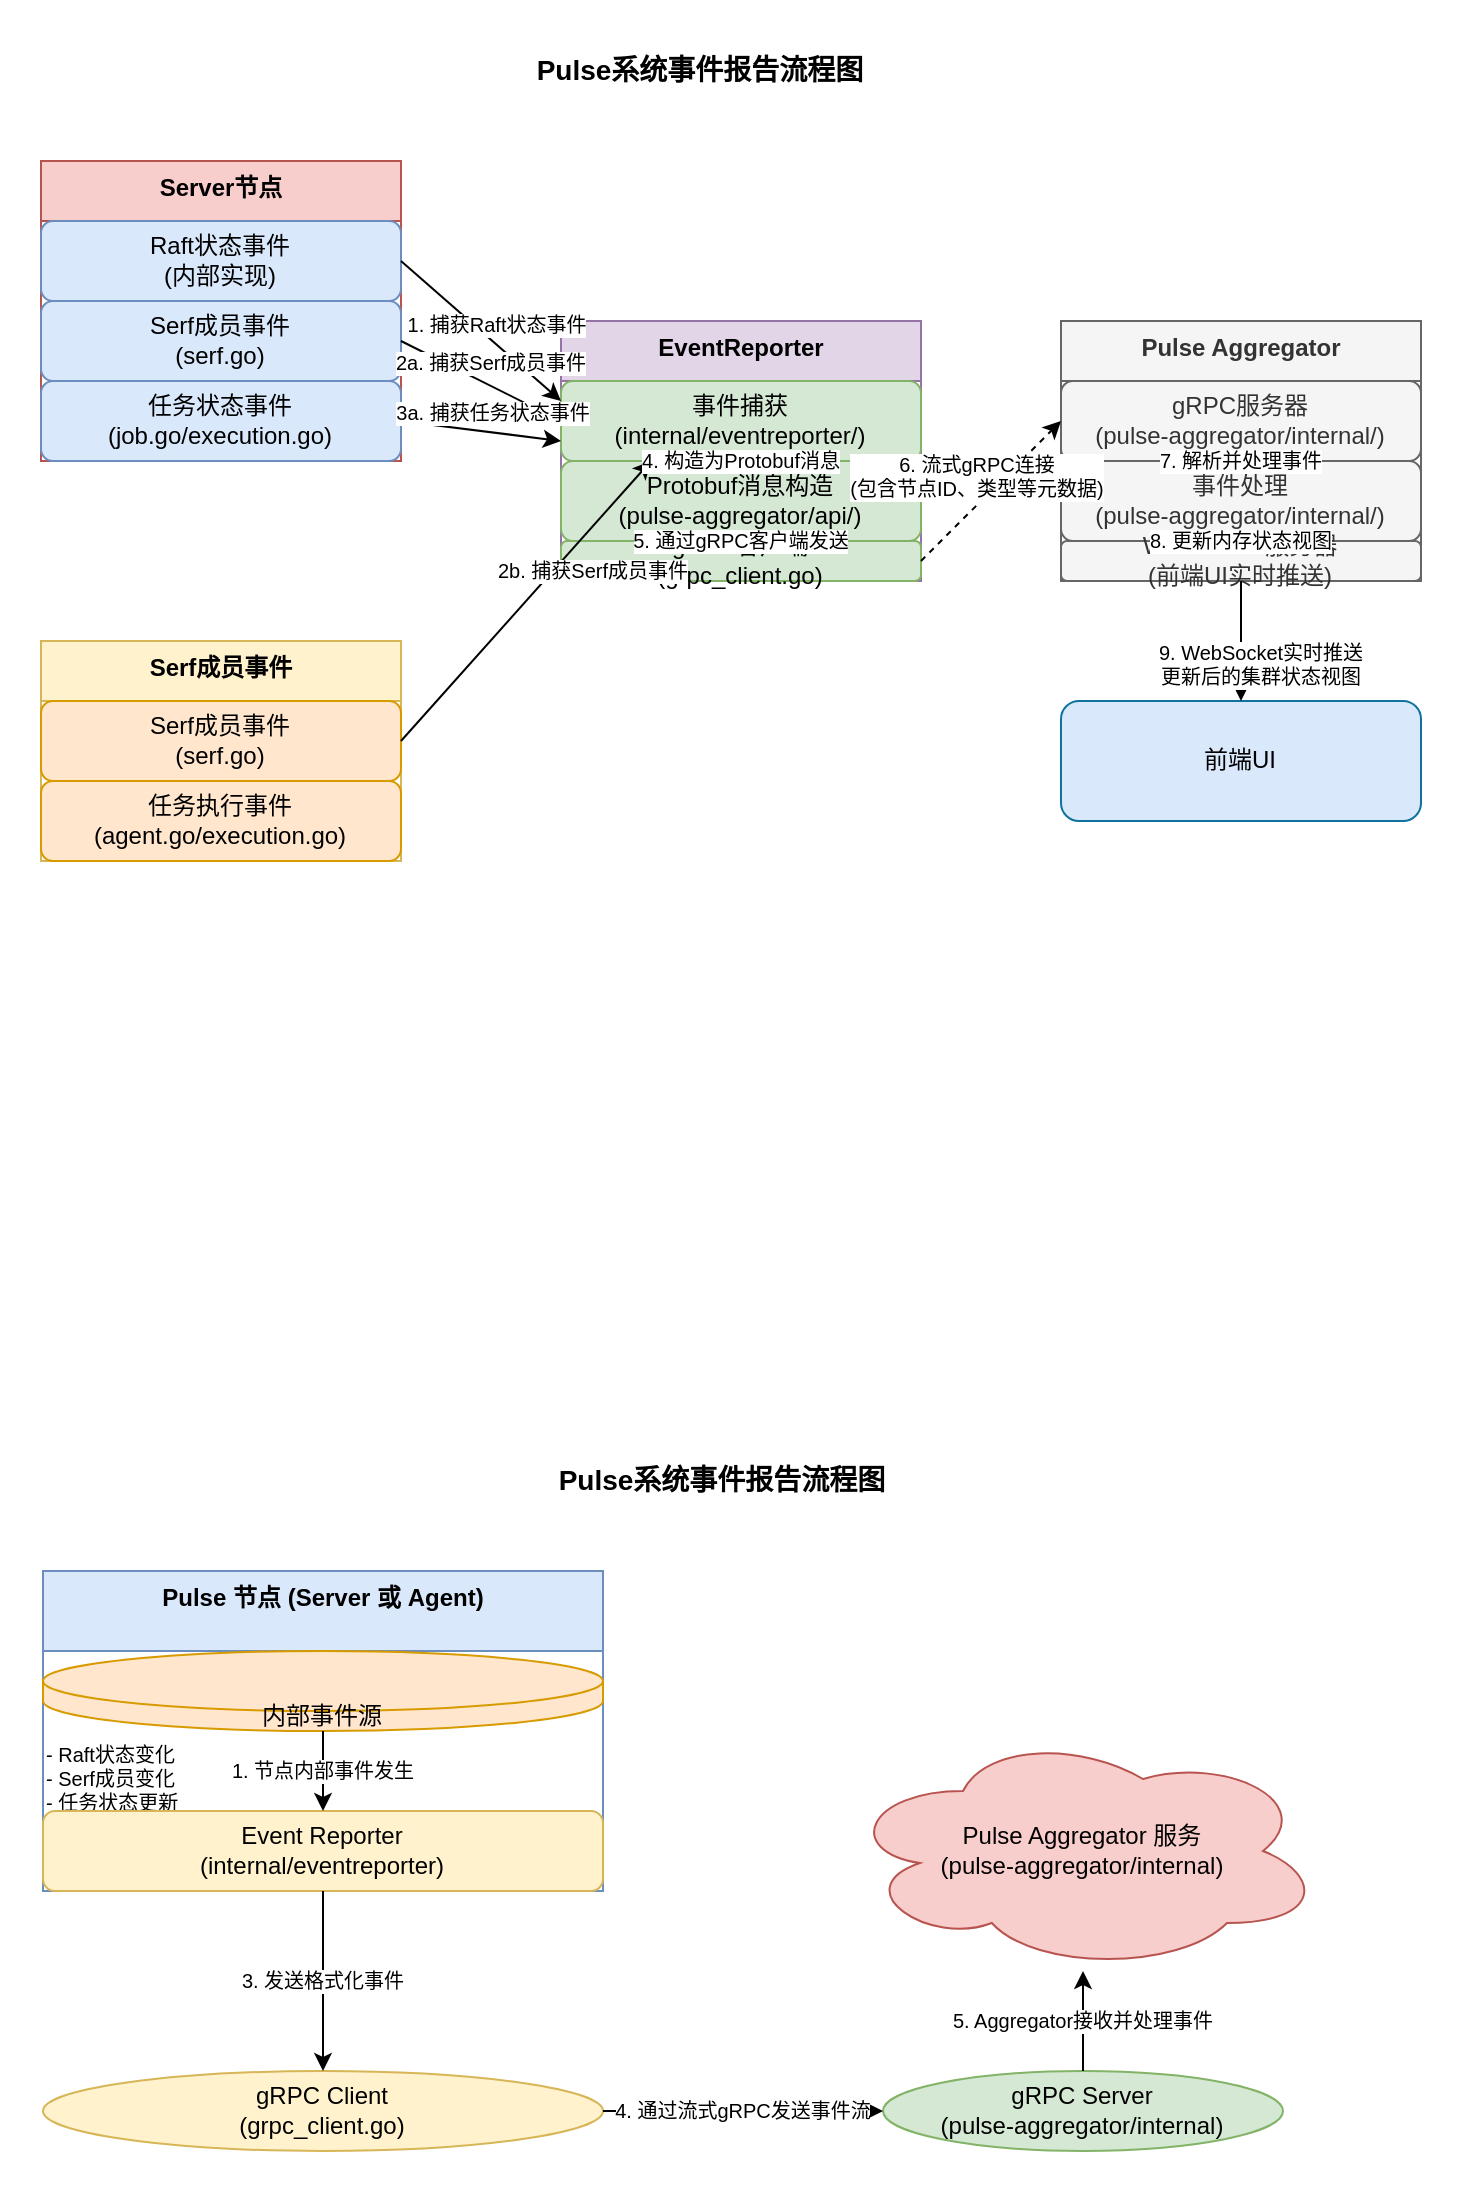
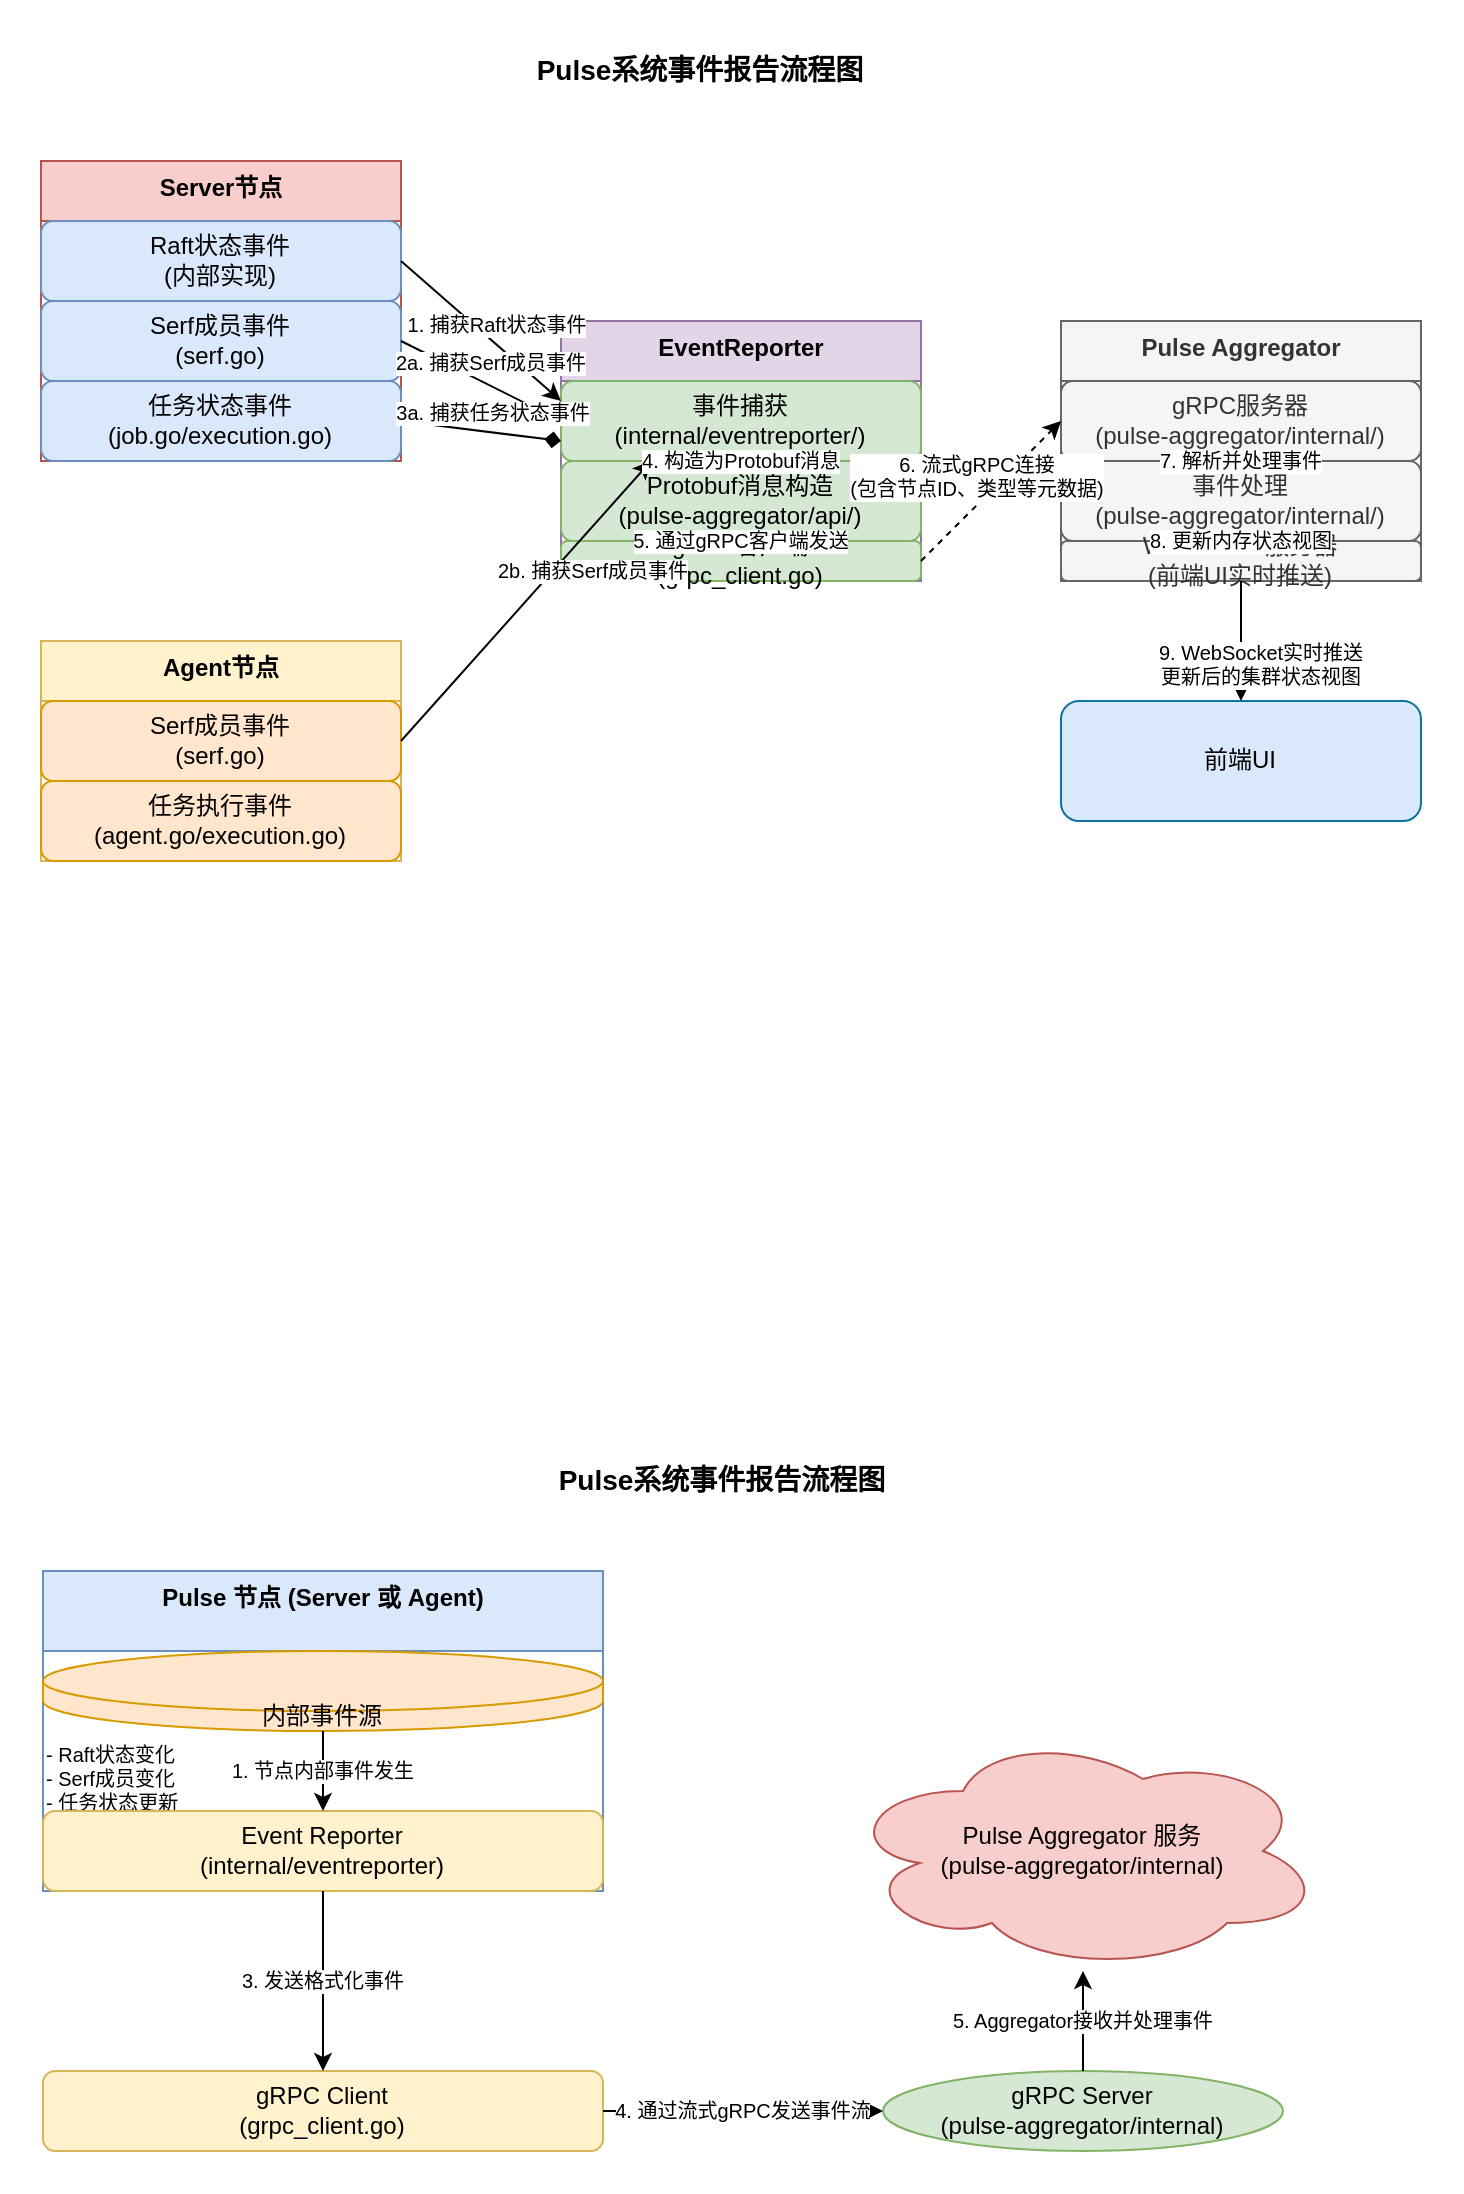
(545, 439) -> (544, 439)
(222, 669) -> (222, 669)
(323, 2111) -> (323, 2111)
